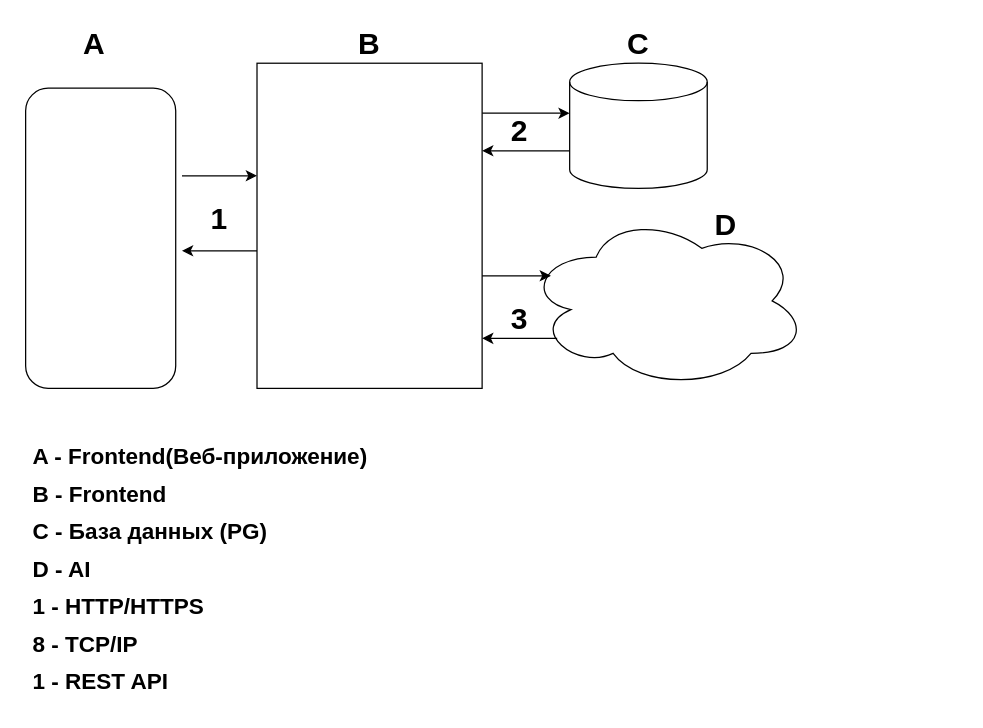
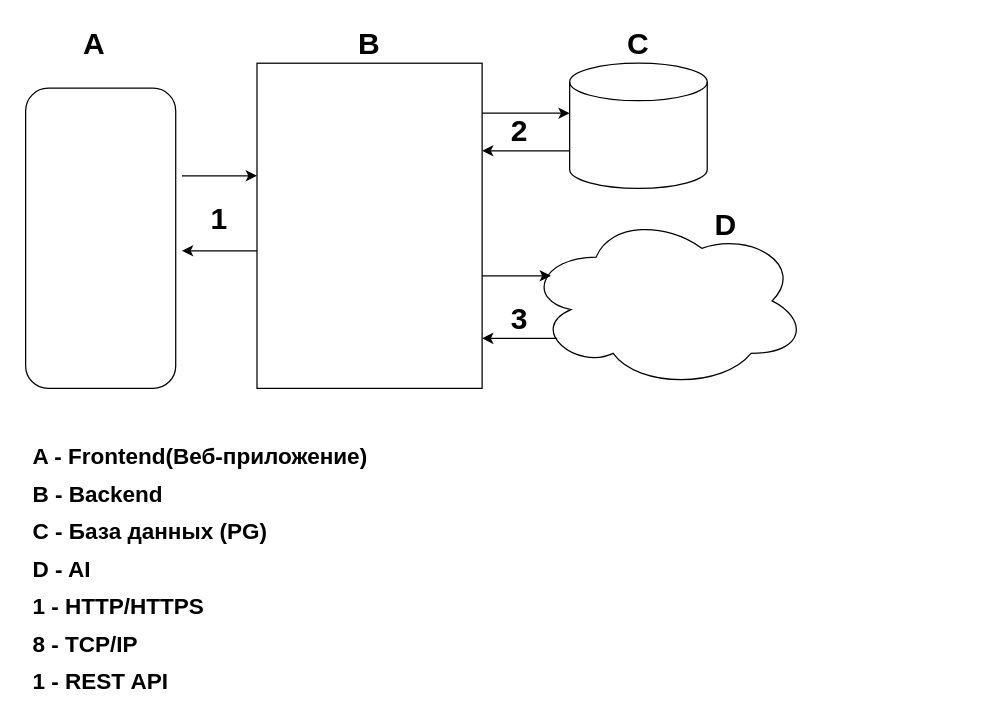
(80, 494) -> (75, 494)
